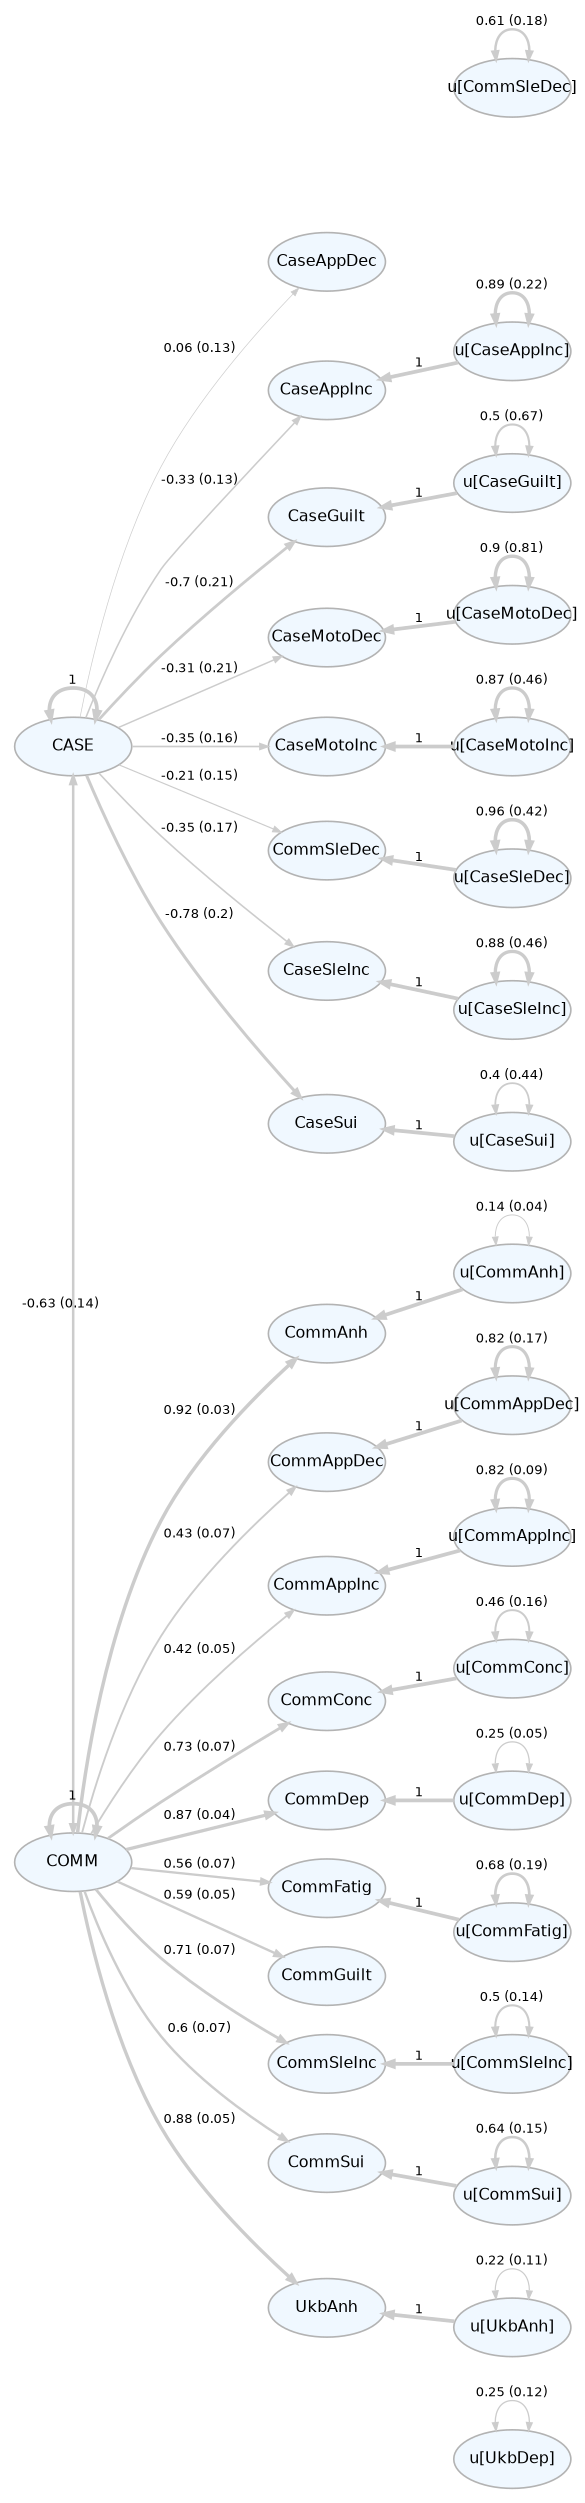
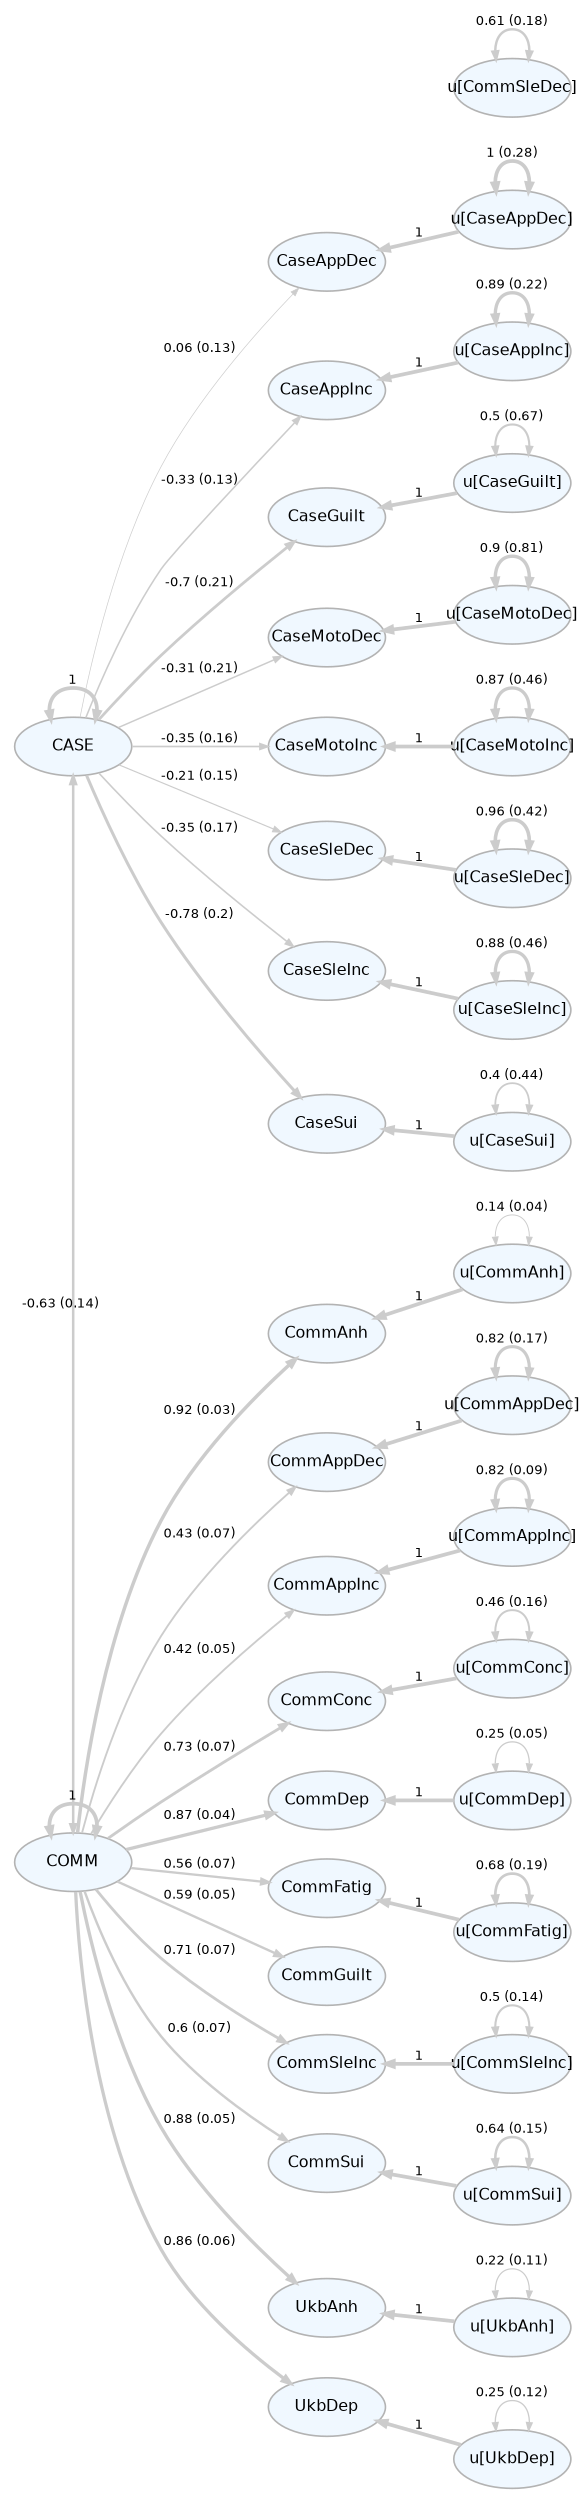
none -> (512, 220)
(327, 851) -> (327, 851)
none -> (327, 2407)
